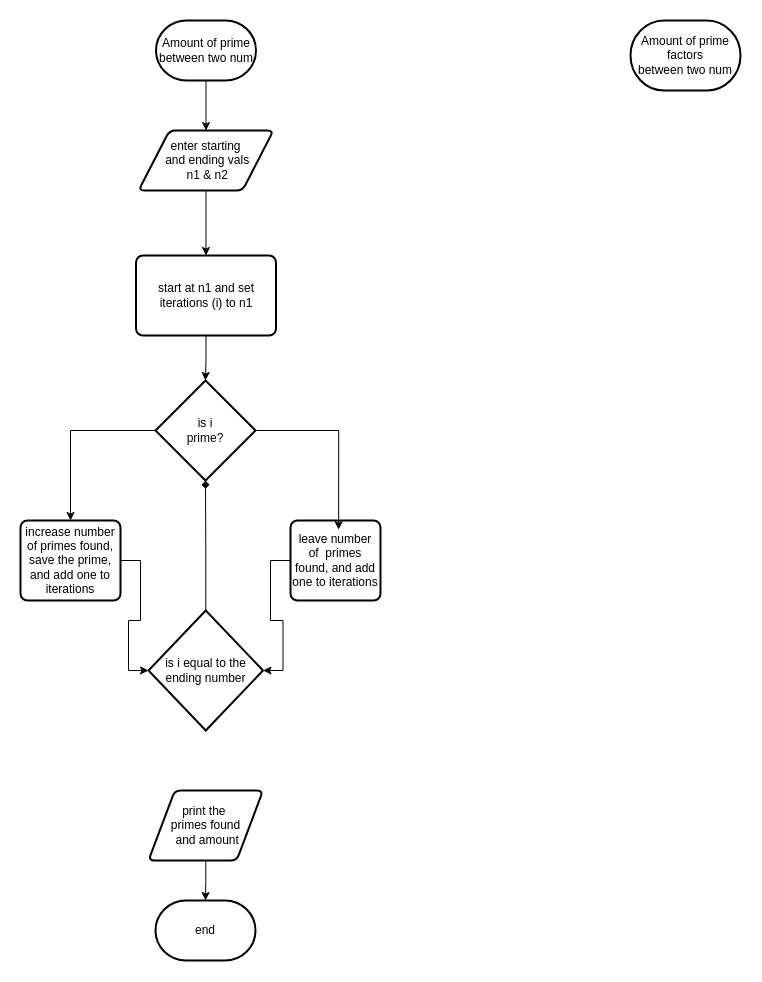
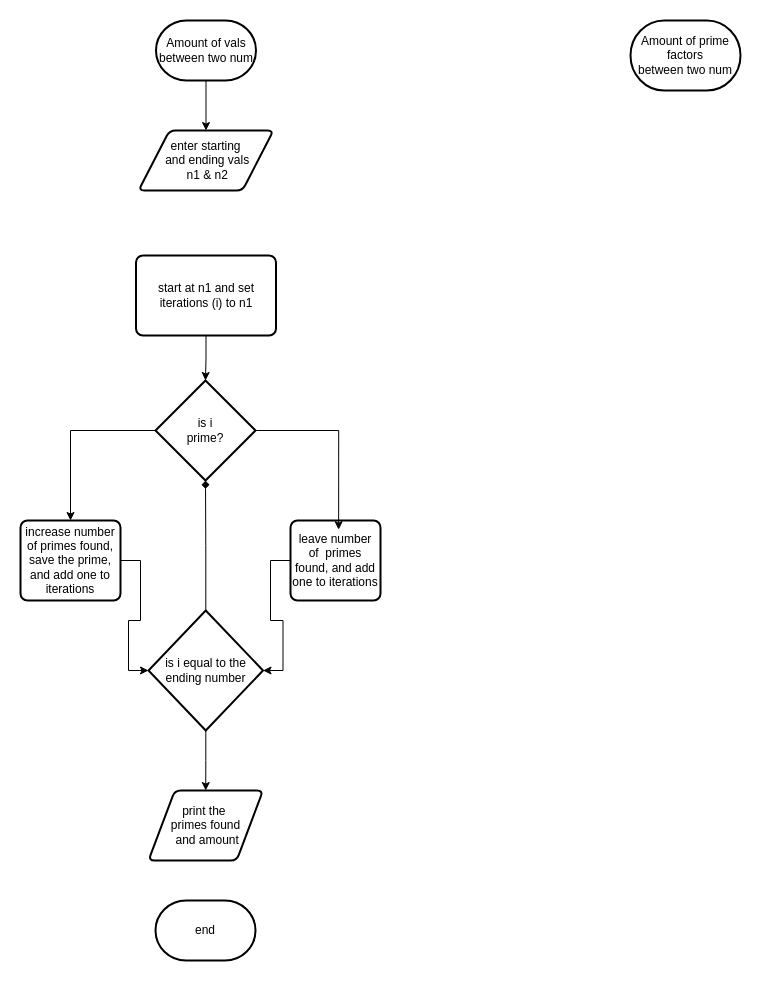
(207, 51) -> (207, 51)
(206, 220) -> none
none -> (206, 757)
(206, 877) -> none
